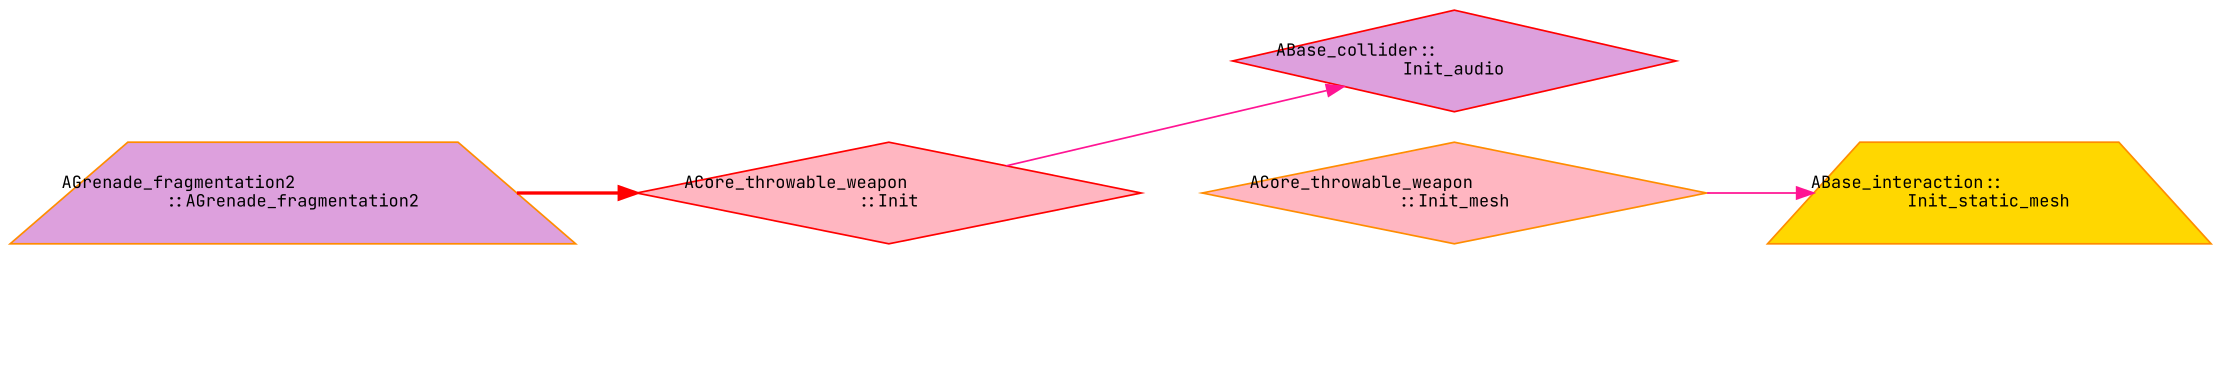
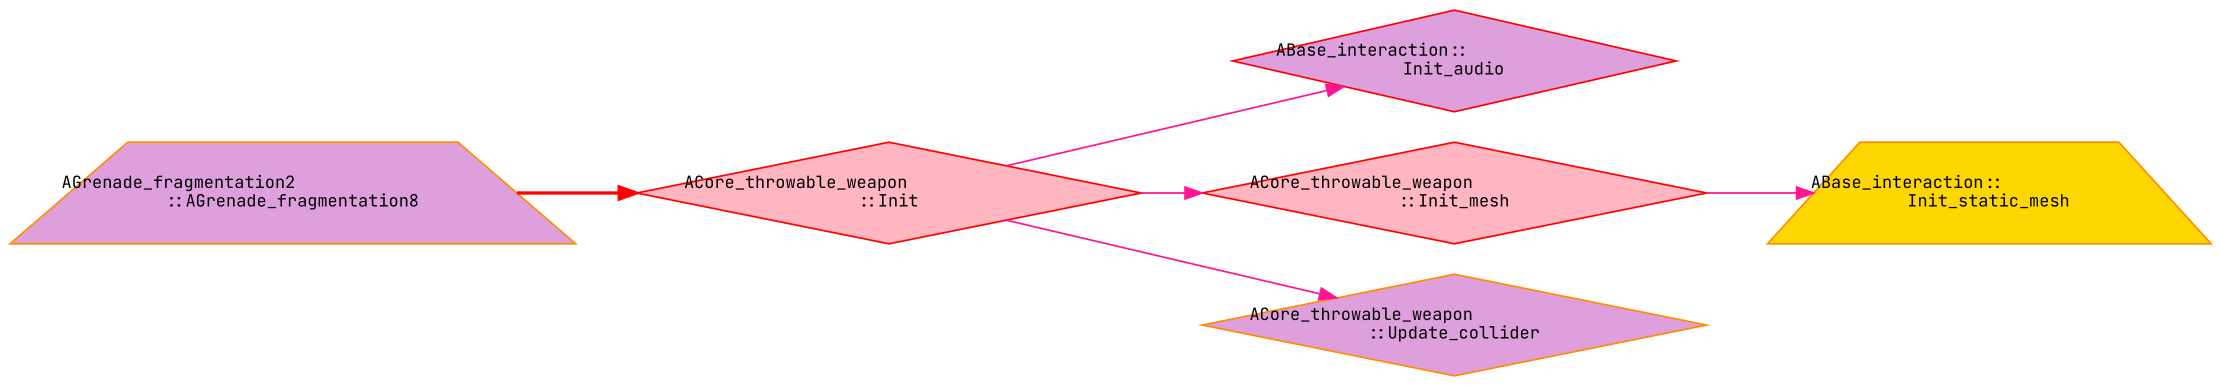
(1454, 61) -> (1454, 61)
(293, 193) -> (293, 193)
none -> (1163, 193)
(1454, 193) -> (1454, 193)
none -> (1454, 325)
